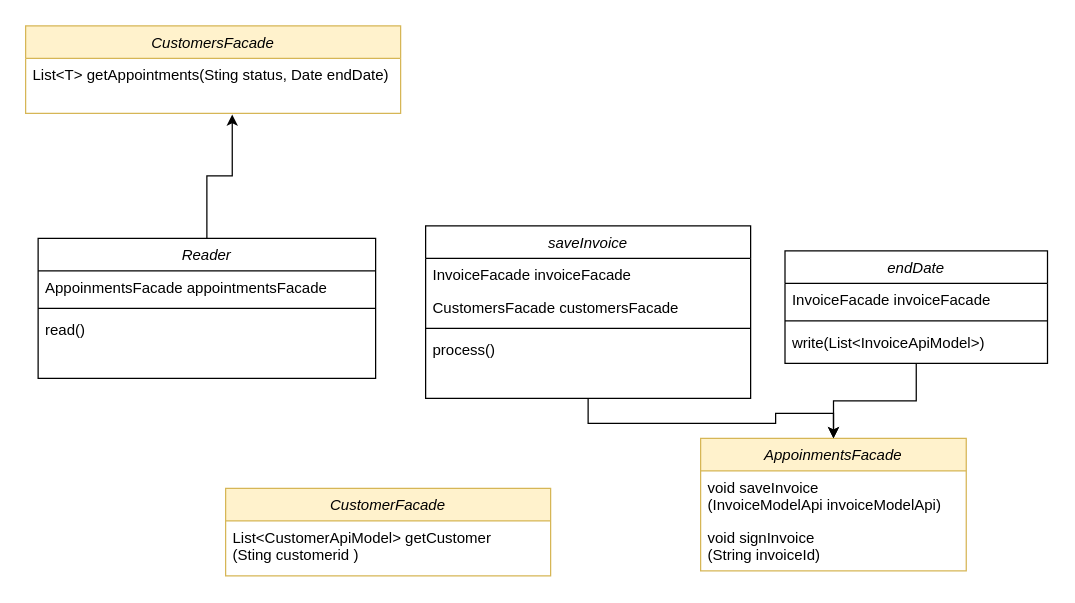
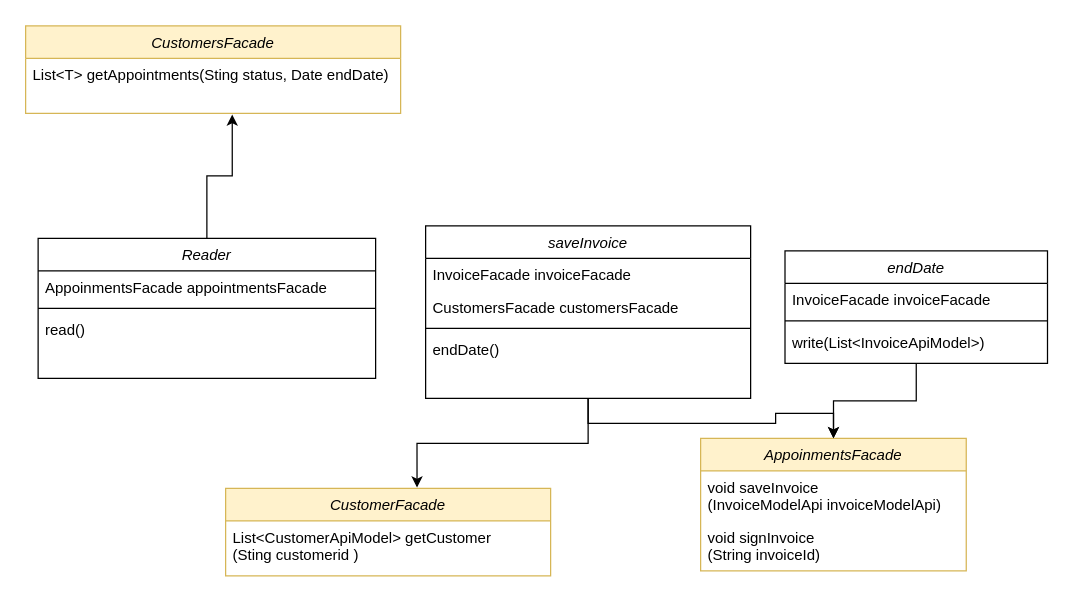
(470, 350) -> (470, 350)
none -> (493, 443)
